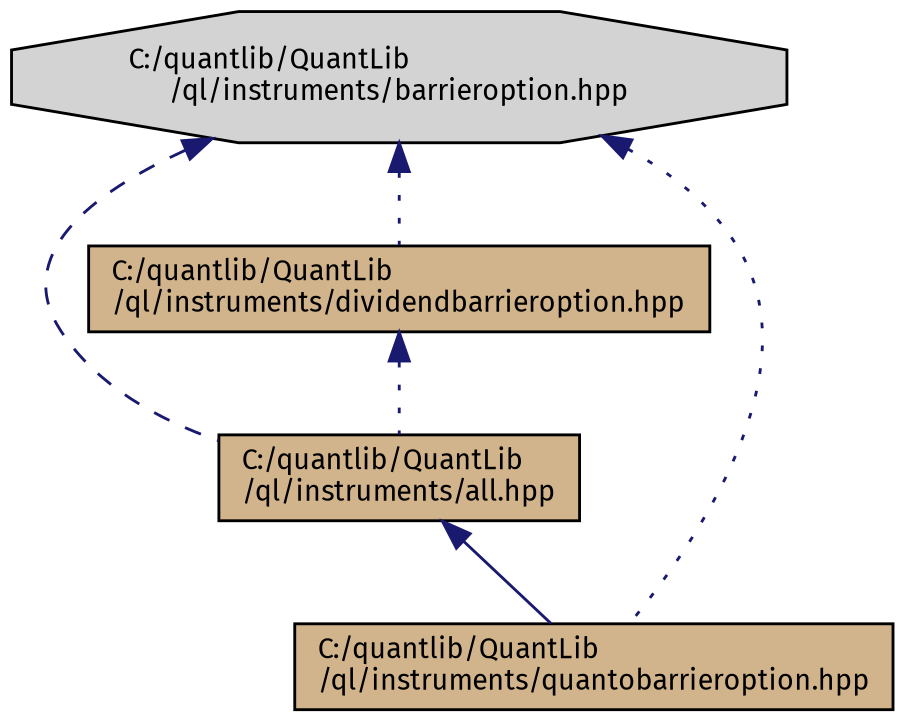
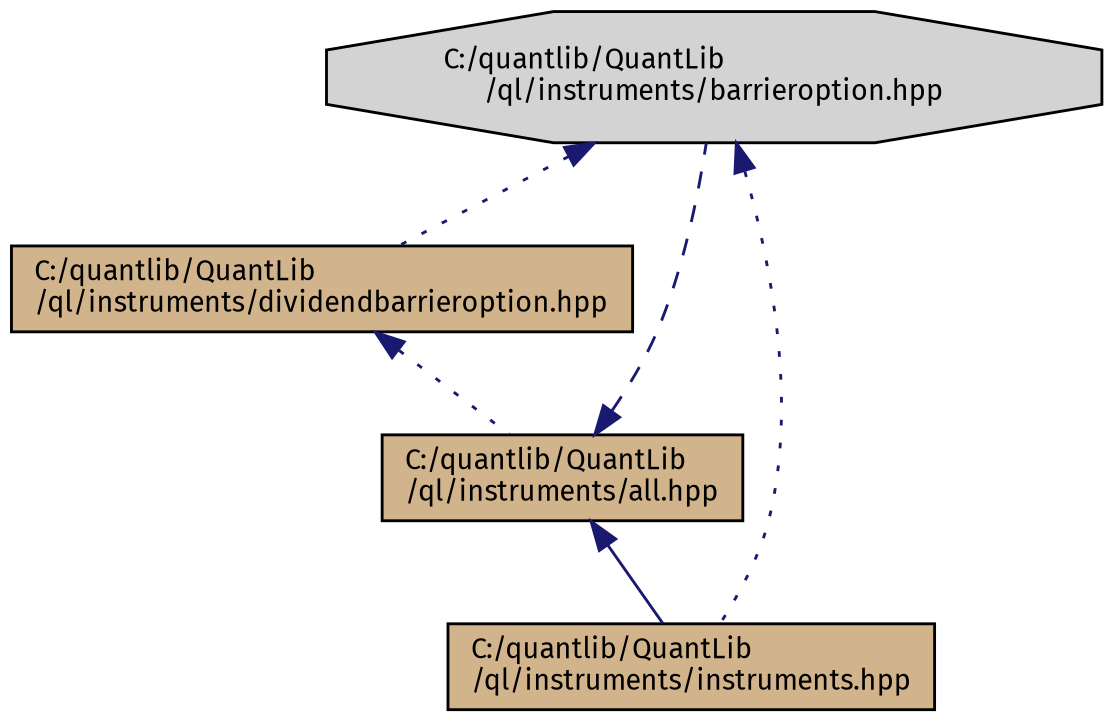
(49, 305) -> (675, 283)
(594, 667) -> (691, 667)
